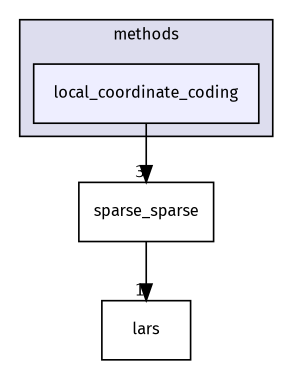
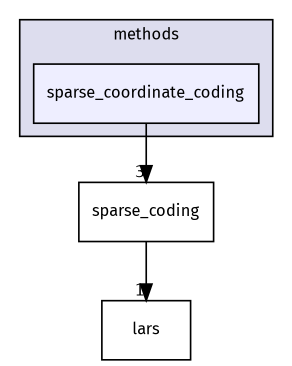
(146, 94) -> (146, 94)
(146, 212) -> (146, 212)
